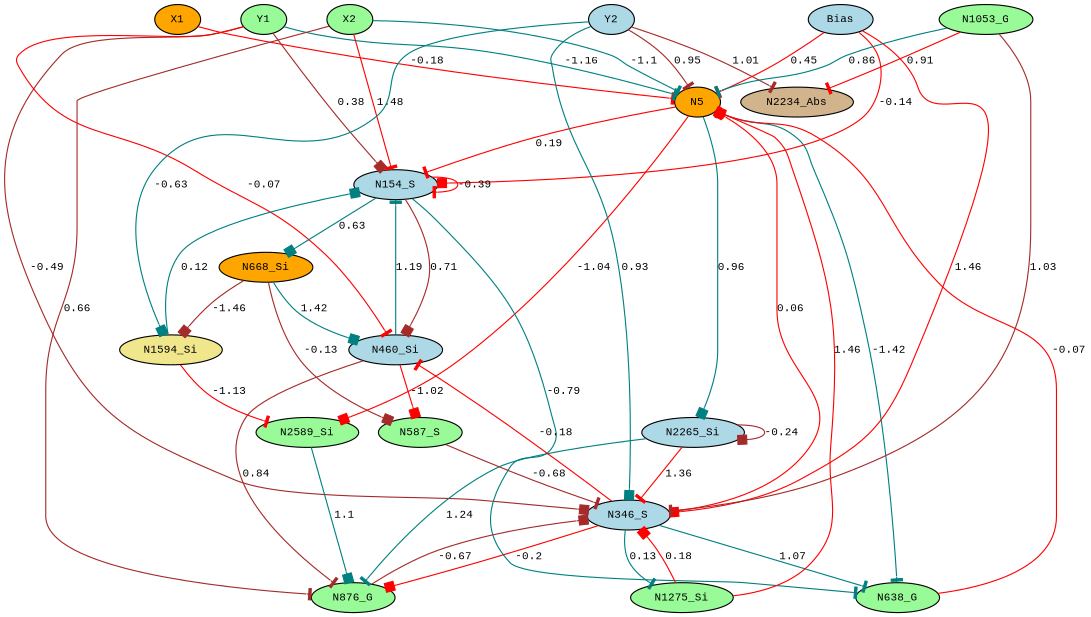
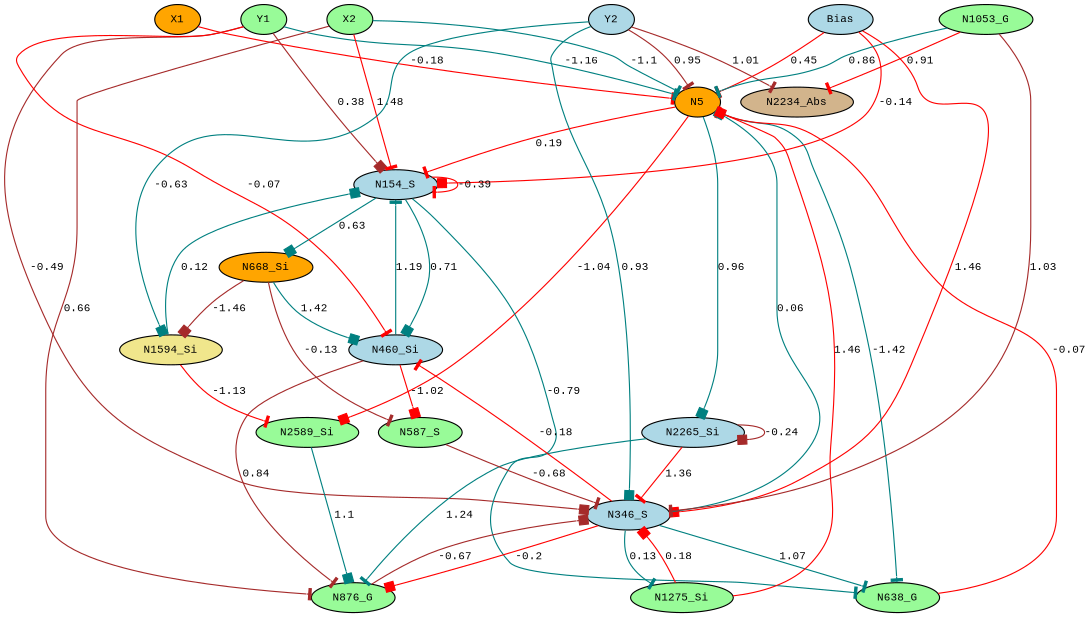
(429, 262) -> (429, 262)
(789, 355) -> (789, 355)
(305, 366) -> (307, 368)
